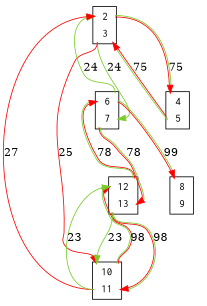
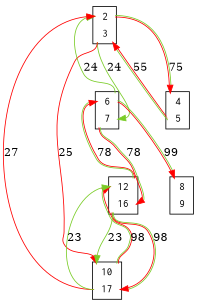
(141, 68) -> (141, 68)
(123, 204) -> (123, 204)
(107, 289) -> (107, 289)
